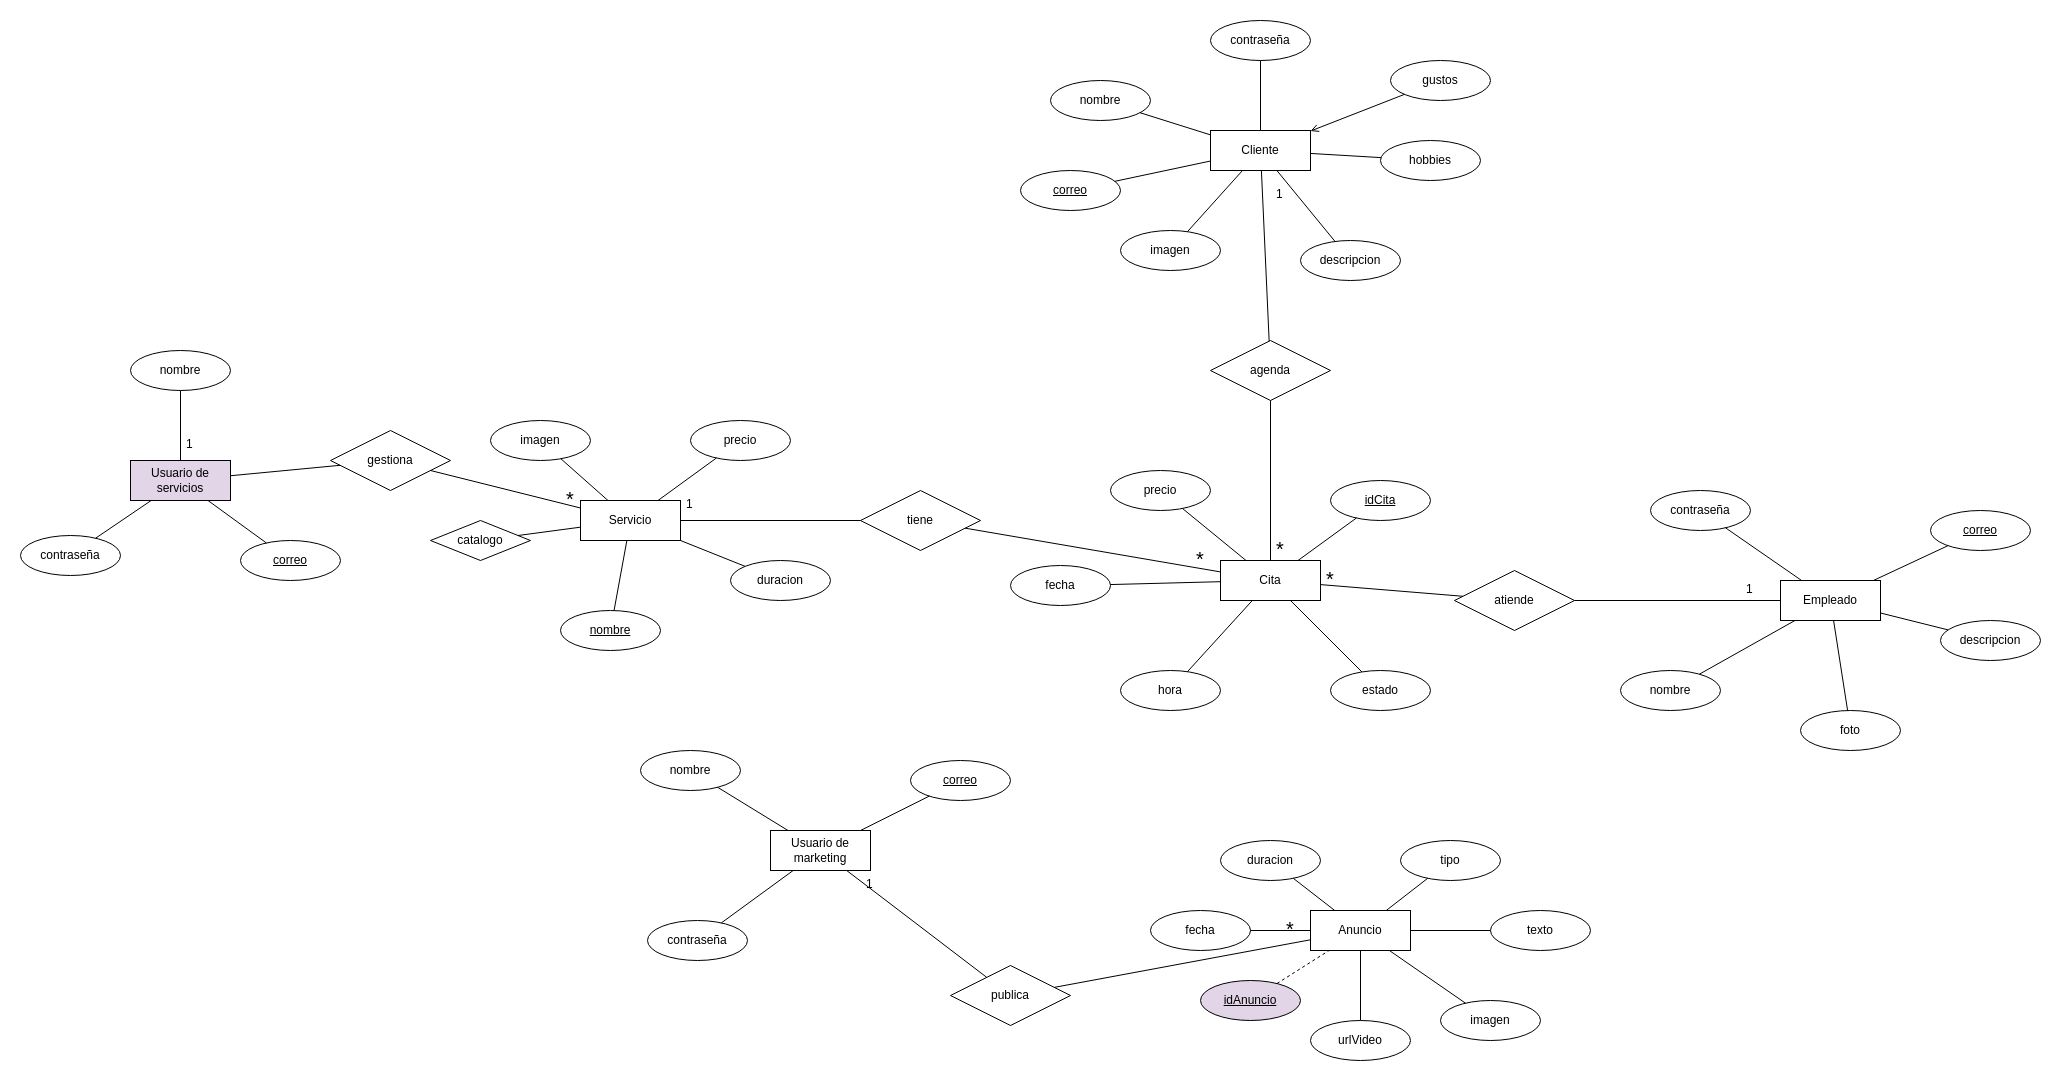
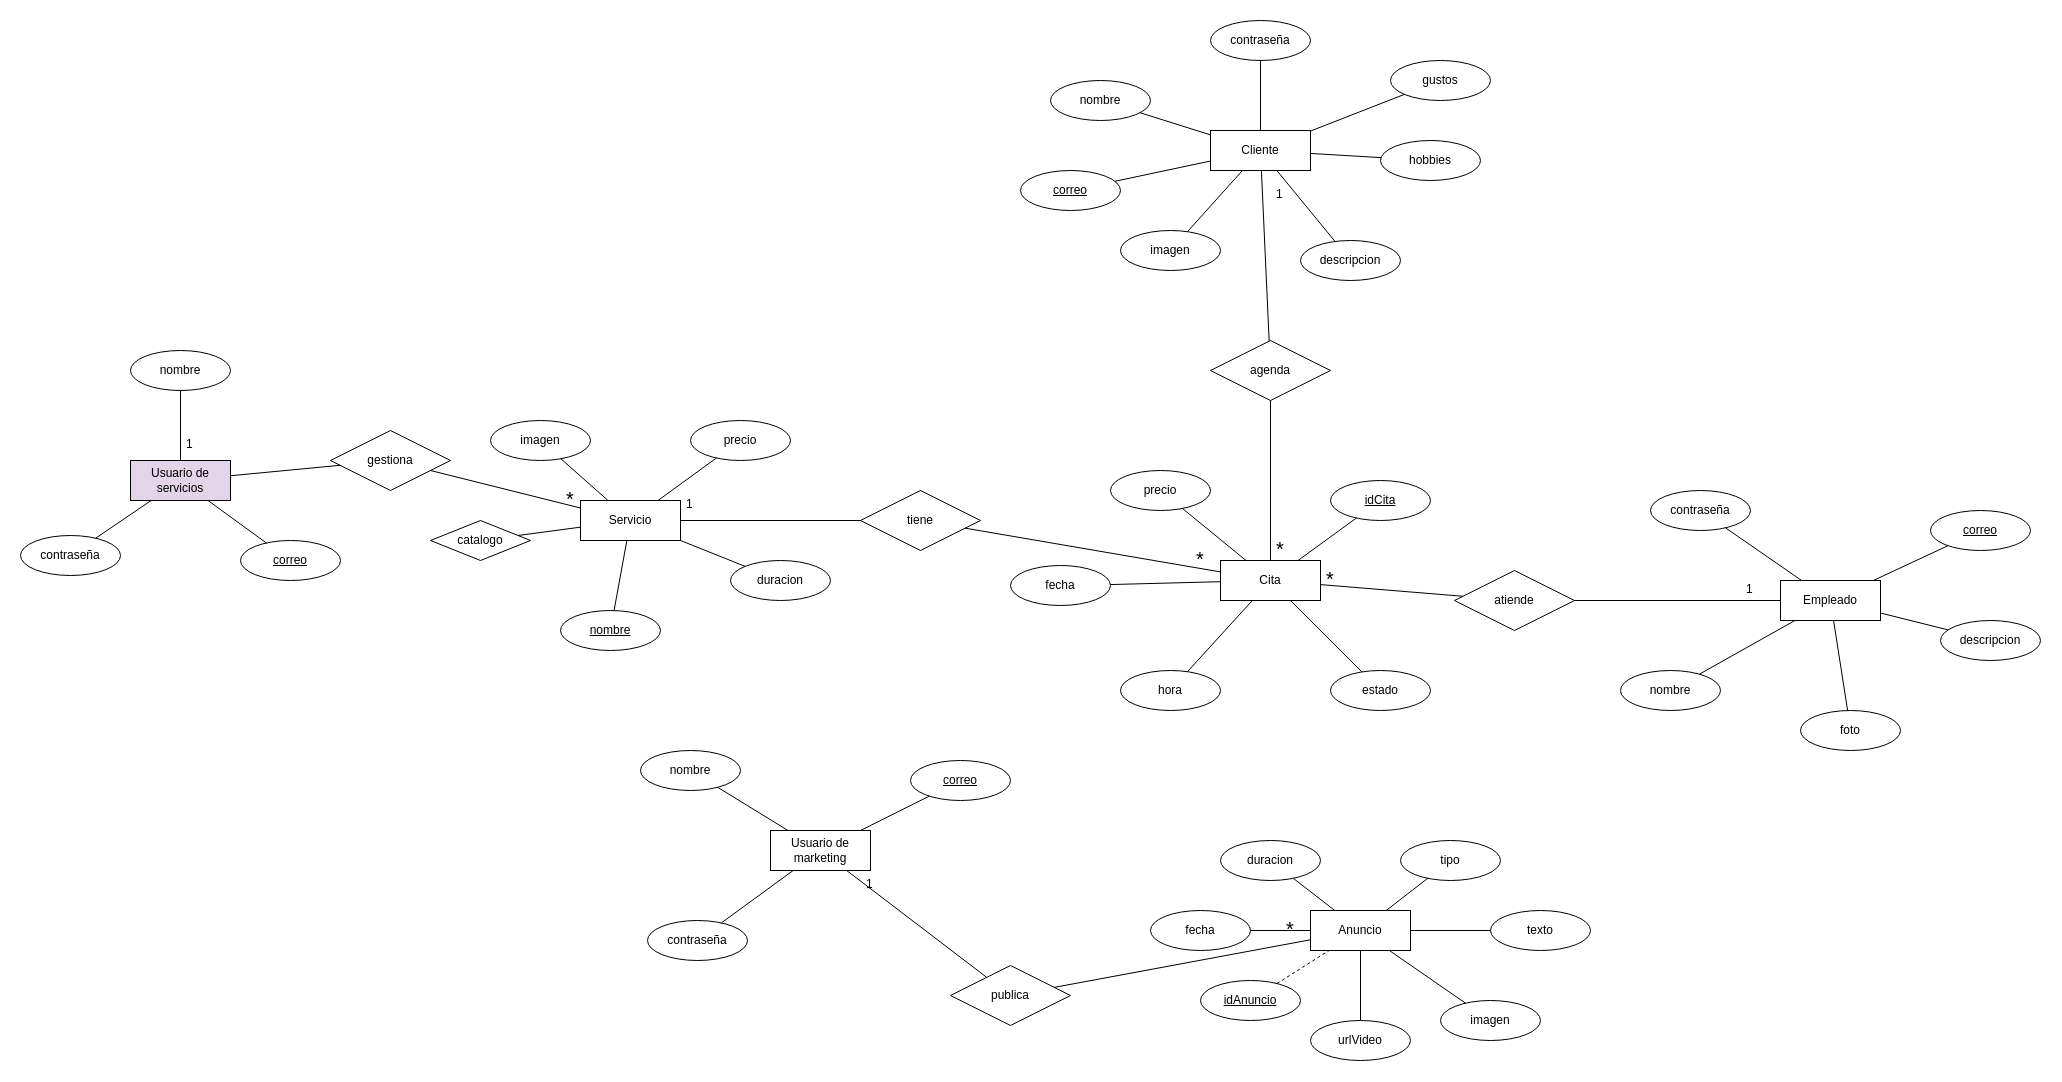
(1315, 129) -> (1314, 130)
(1251, 1001) -> (1251, 1001)
